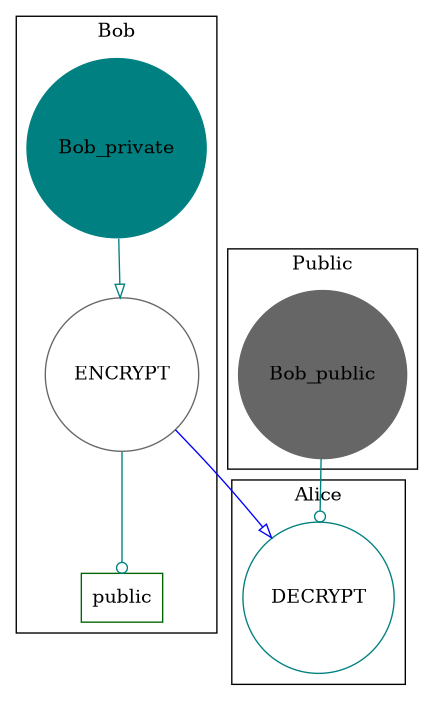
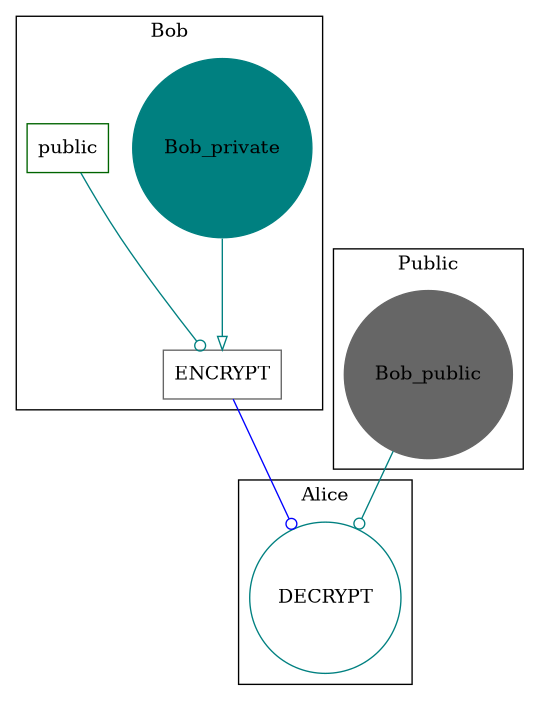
(122, 375) -> (222, 375)
(207, 463) -> (261, 459)
(122, 507) -> (135, 259)
